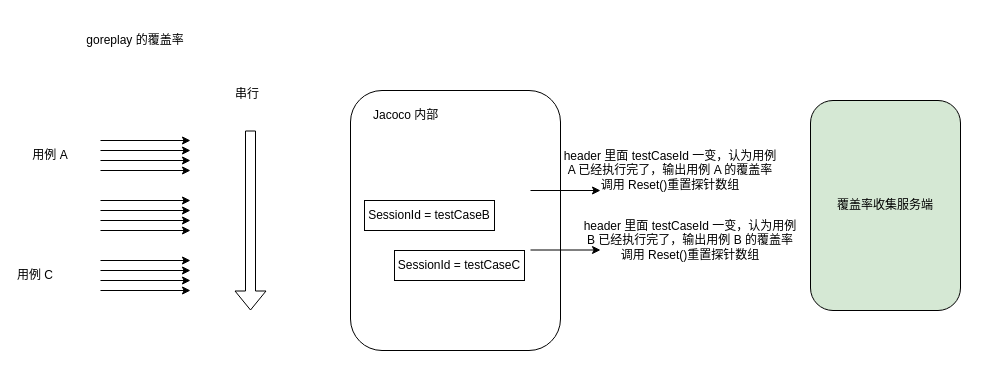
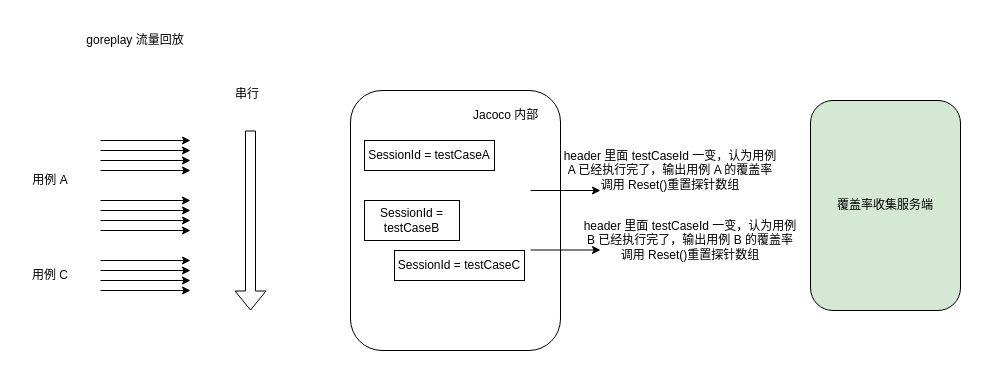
(136, 41) -> (136, 41)
(405, 116) -> (505, 116)
(51, 156) -> (51, 181)
none -> (430, 156)
(430, 216) -> (412, 221)
(36, 276) -> (51, 276)
